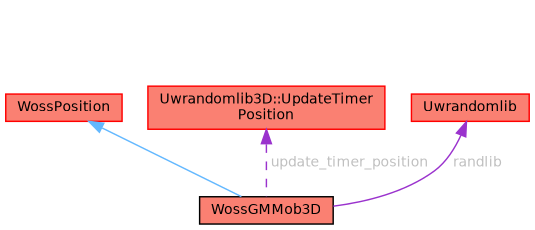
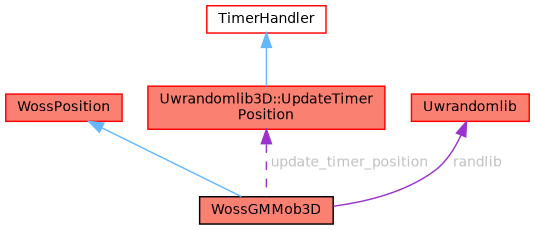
none -> (266, 19)
